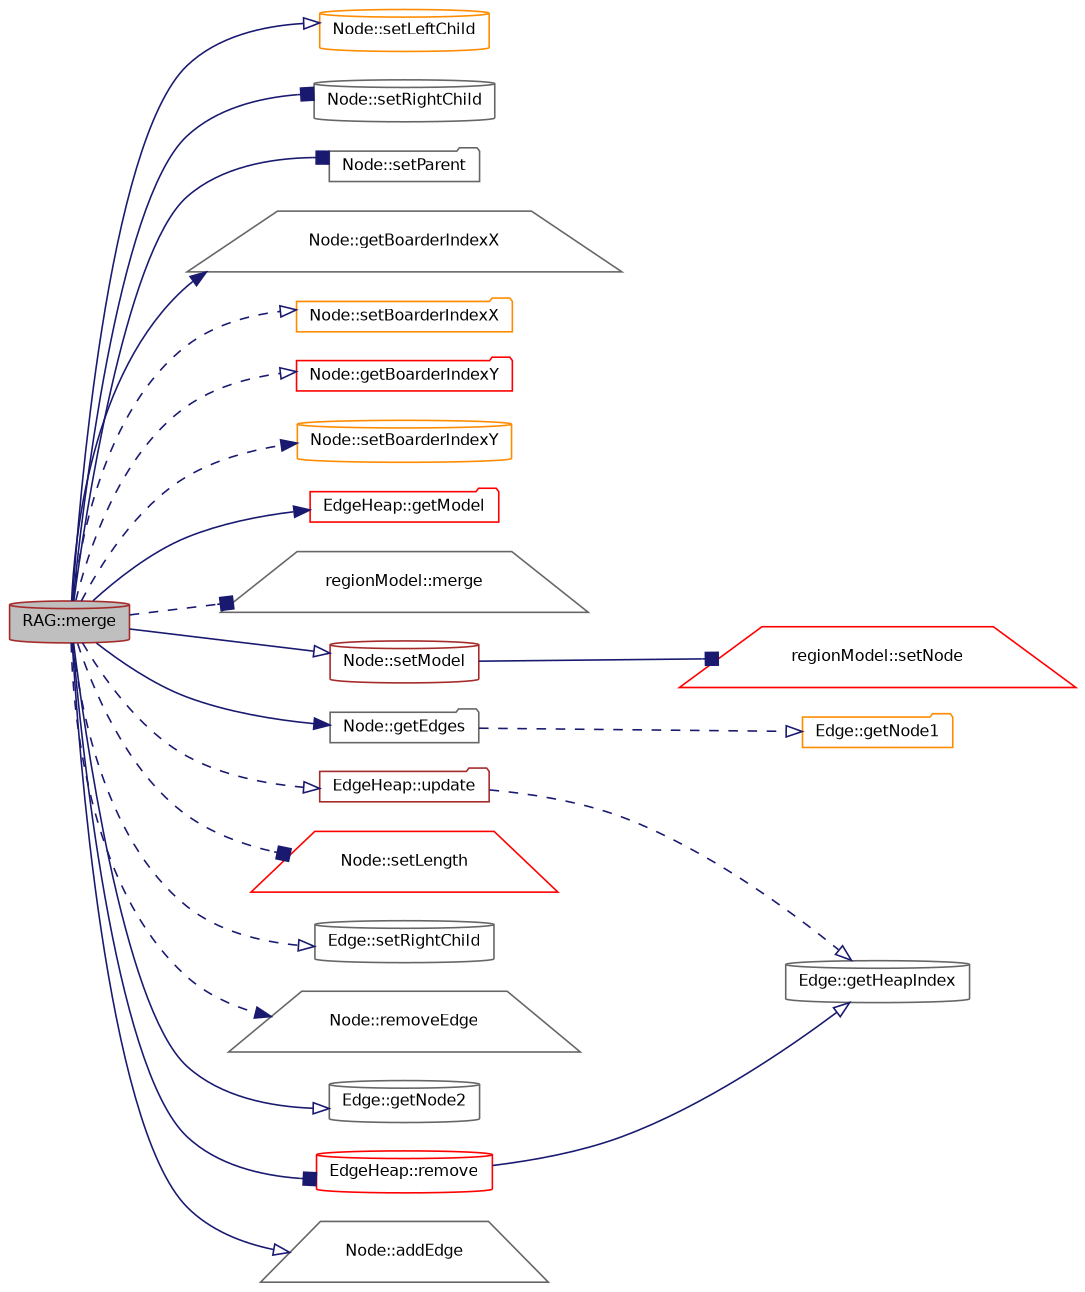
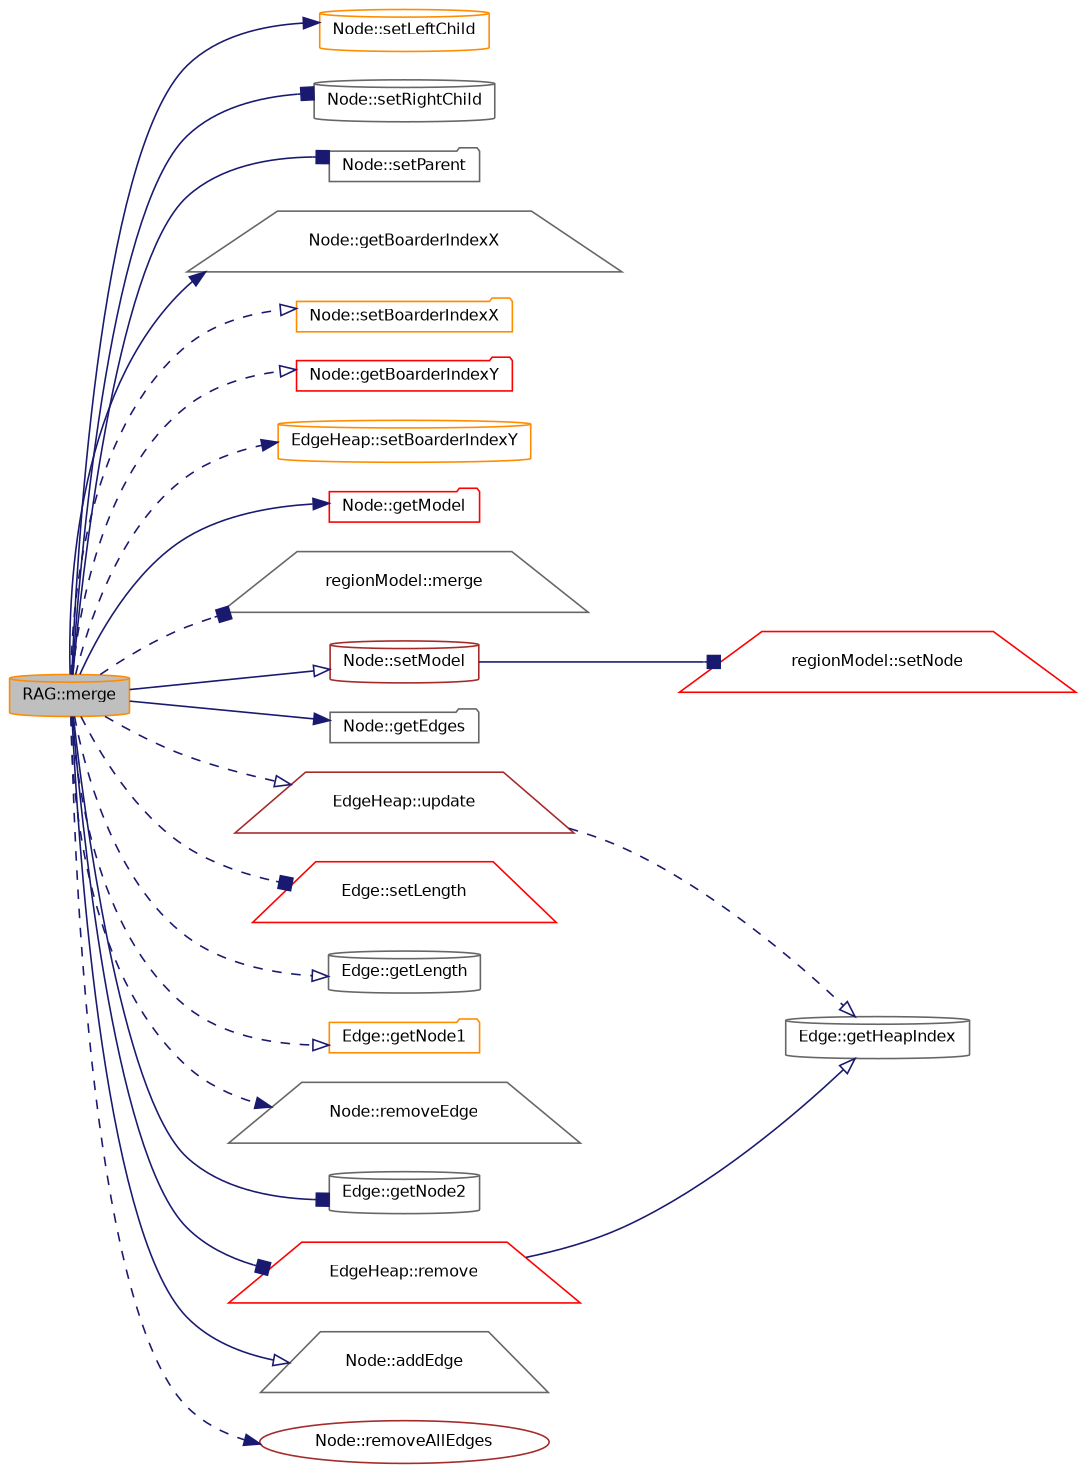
(114, 264) -> (108, 300)
(404, 441) -> (404, 441)
(404, 507) -> (404, 507)
(70, 622) -> (70, 695)
(633, 730) -> (129, 935)
(404, 787) -> (404, 803)
(404, 862) -> (404, 892)
(125, 927) -> (123, 1010)
(404, 942) -> (404, 972)
(404, 1172) -> (404, 1273)
none -> (404, 1442)
